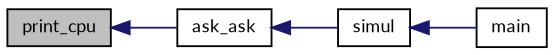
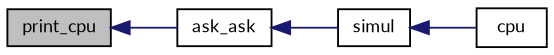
(512, 28) -> (512, 28)
